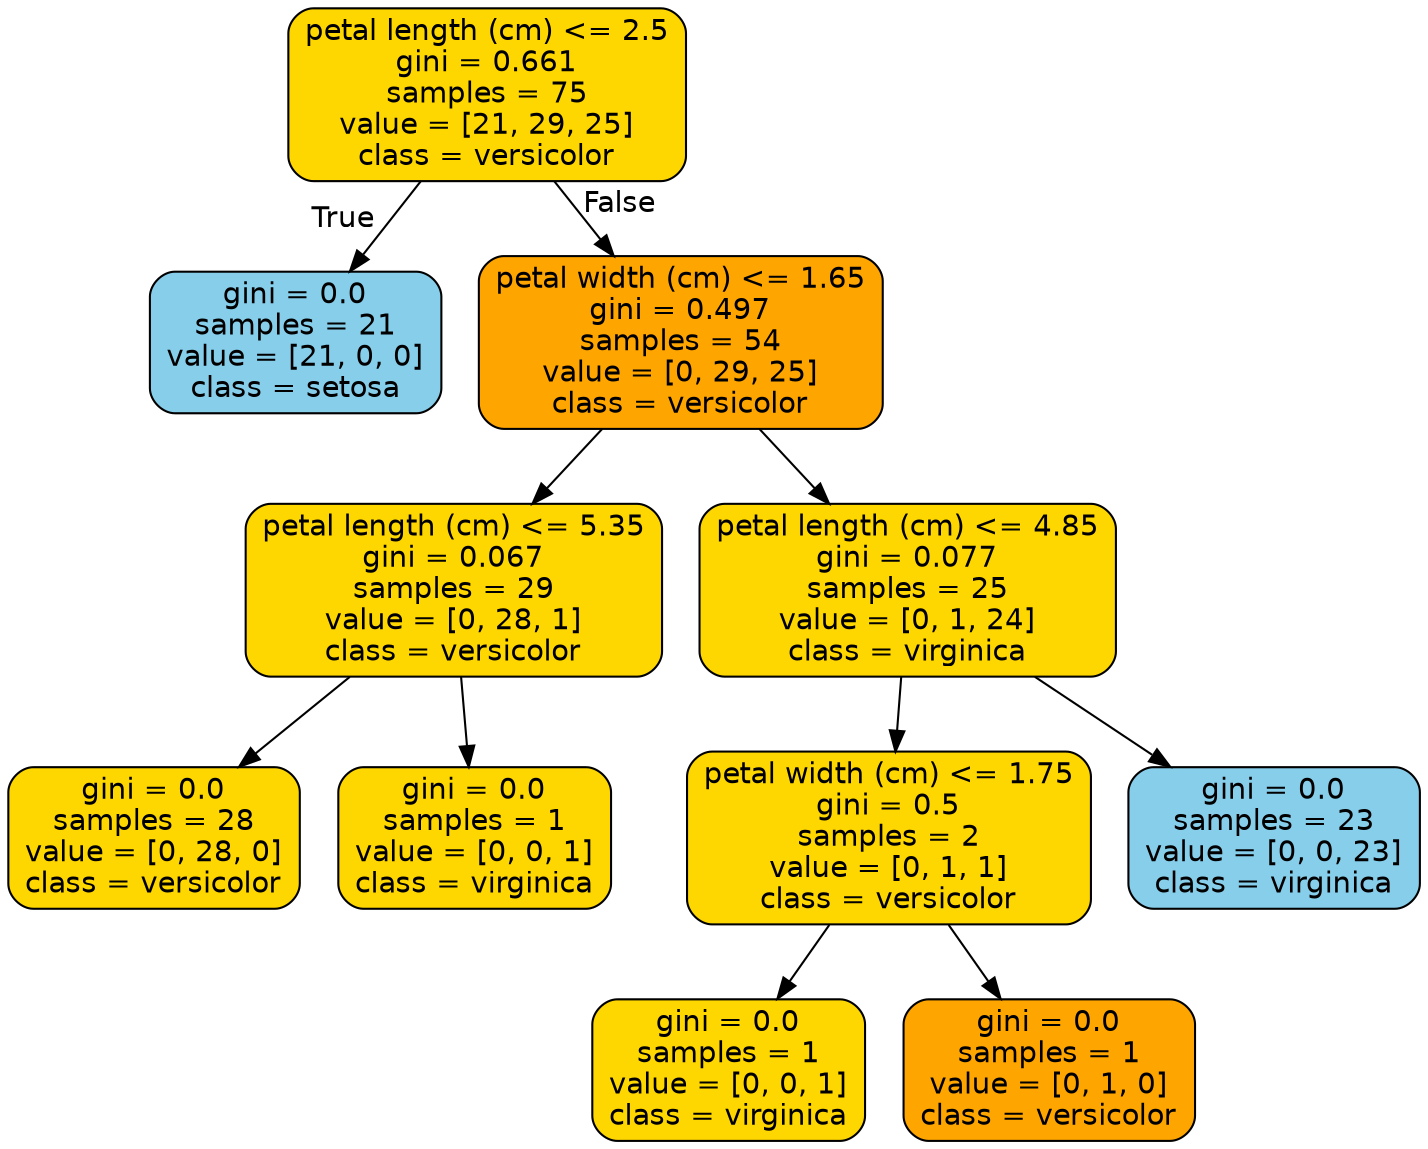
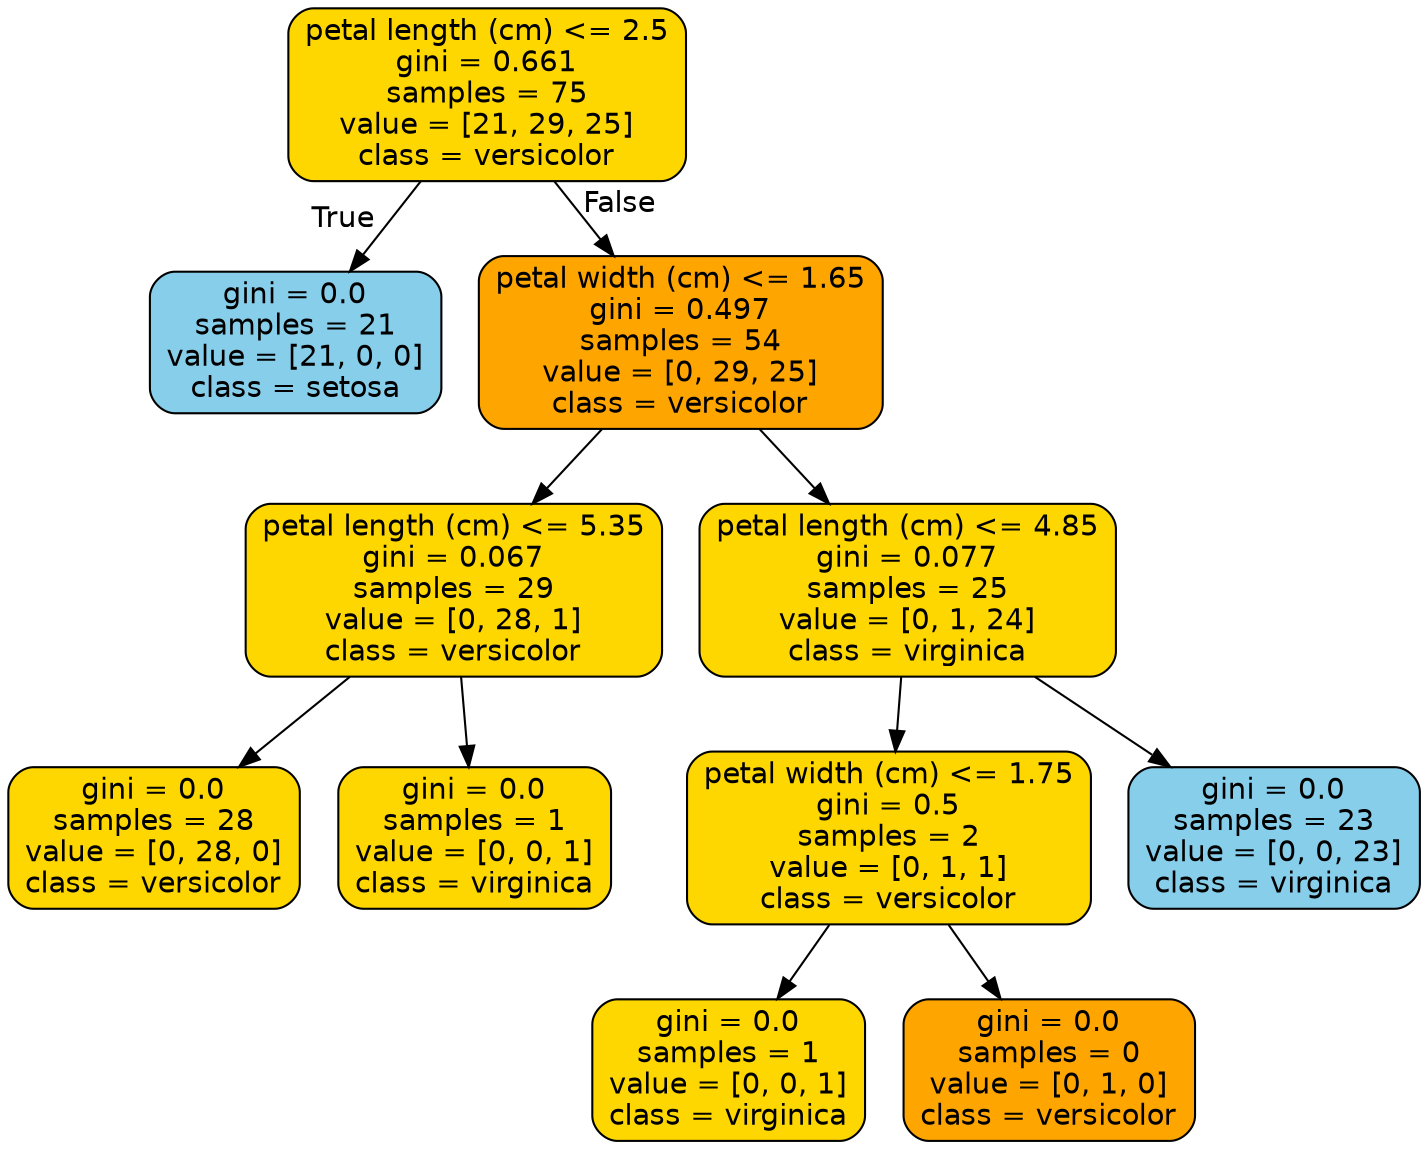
(1049, 1070) -> (1049, 1070)
